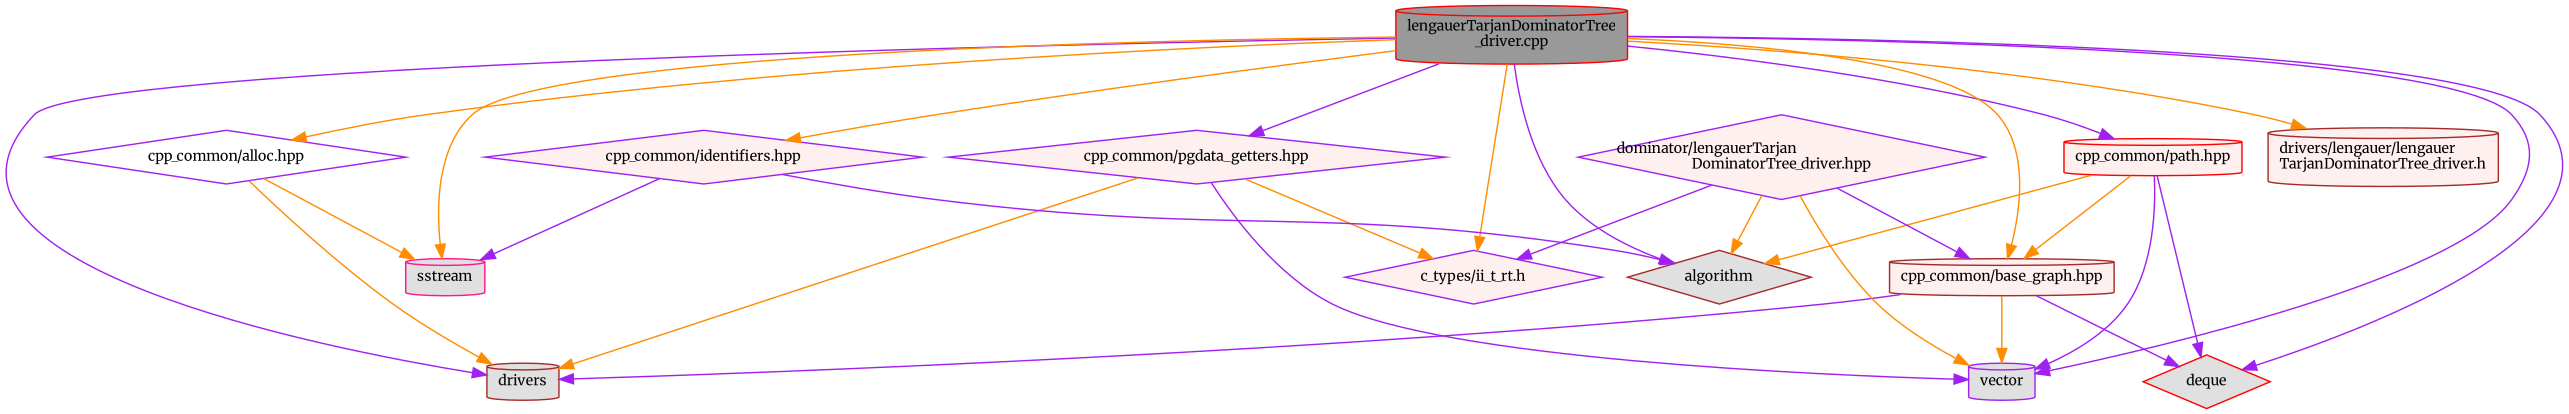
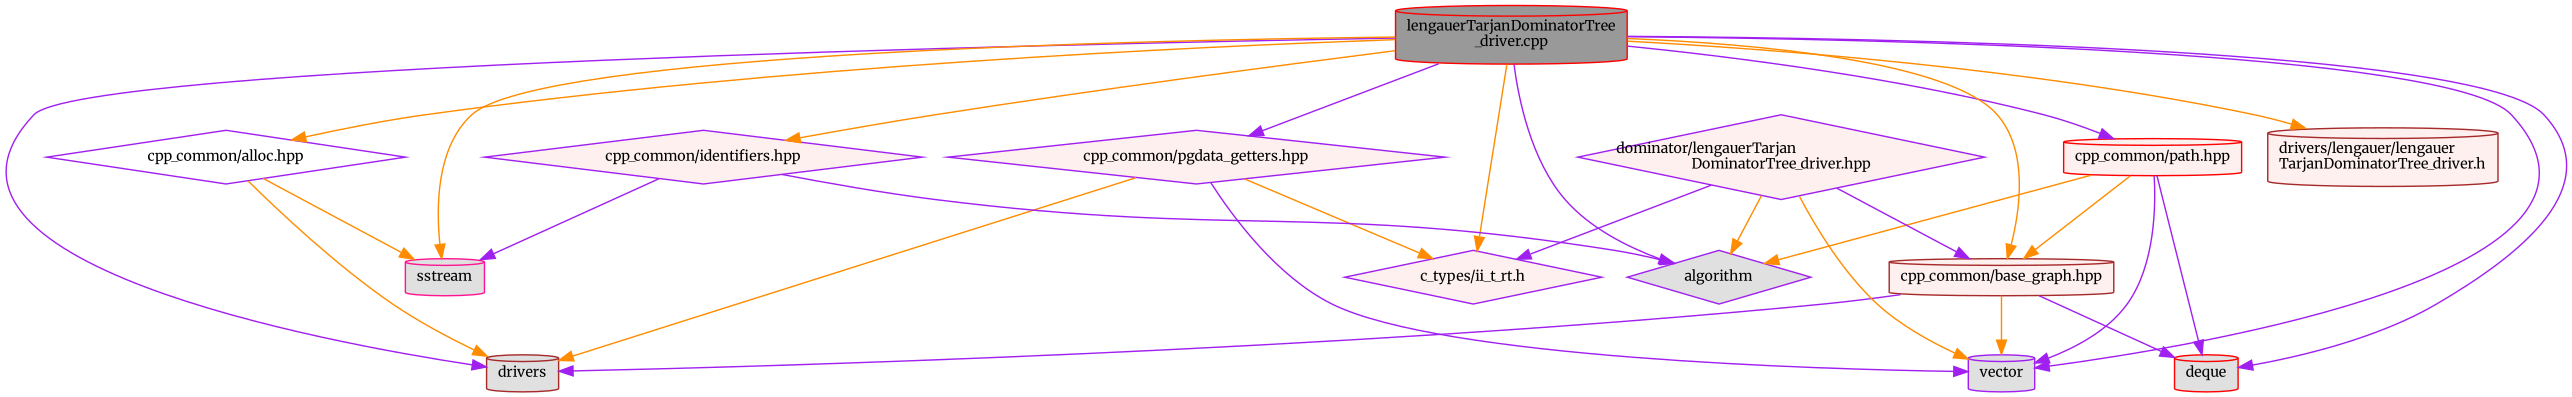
(1719, 277) -> (1719, 277)
(2207, 382) -> (2206, 373)
